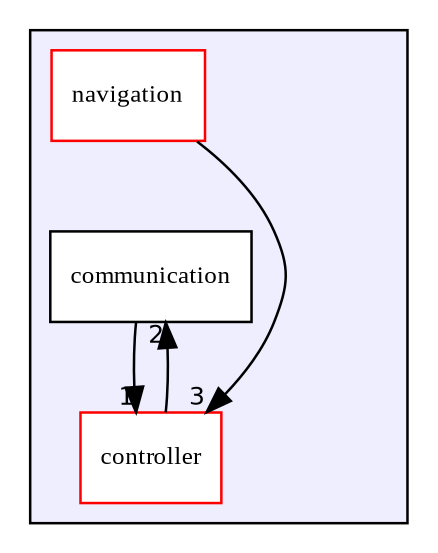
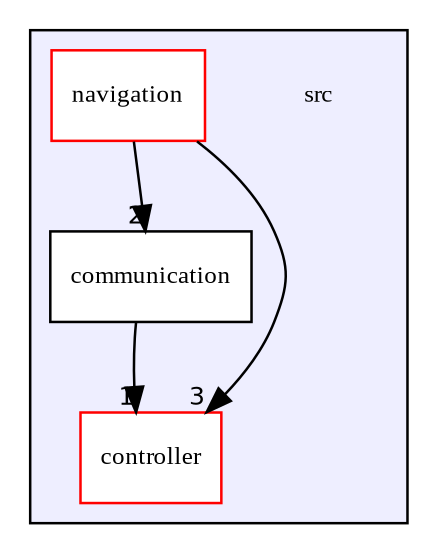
none -> (319, 96)
(168, 380) -> (138, 174)
